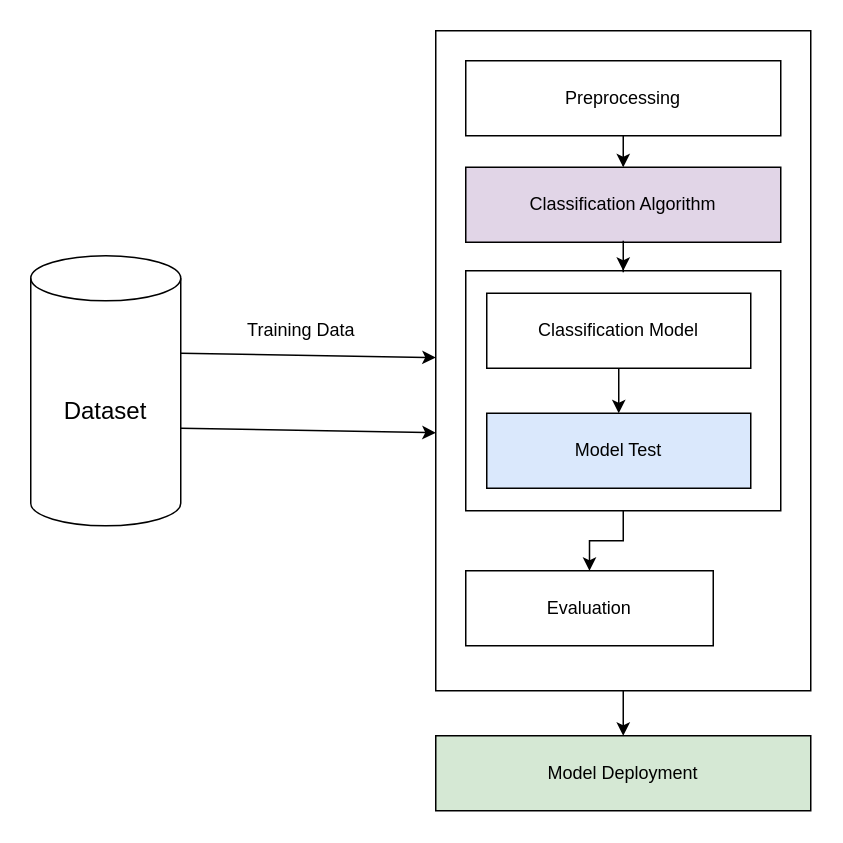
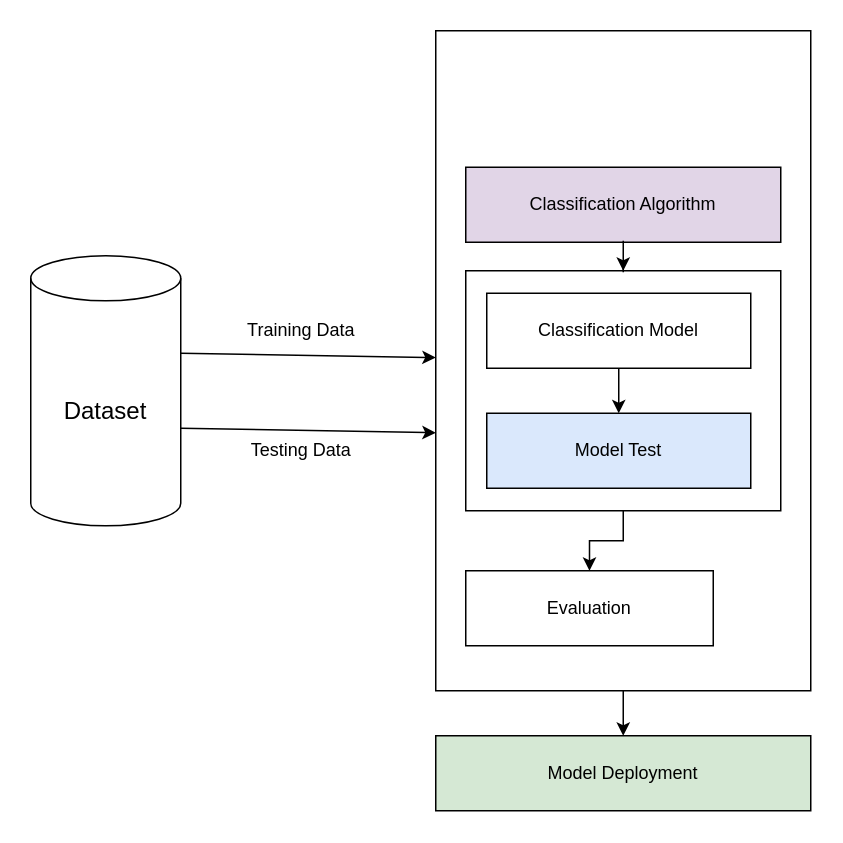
(623, 98) -> none
(623, 157) -> none
none -> (301, 451)
